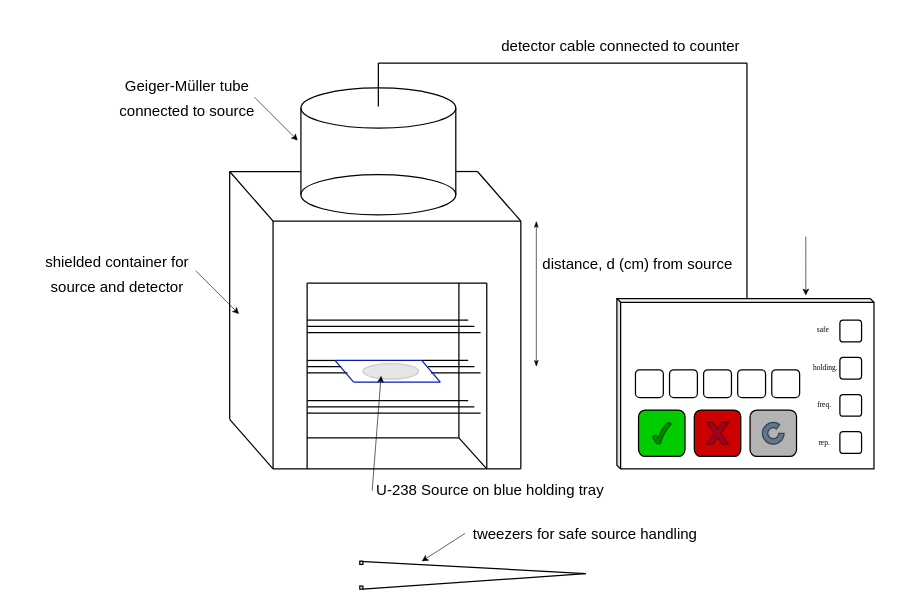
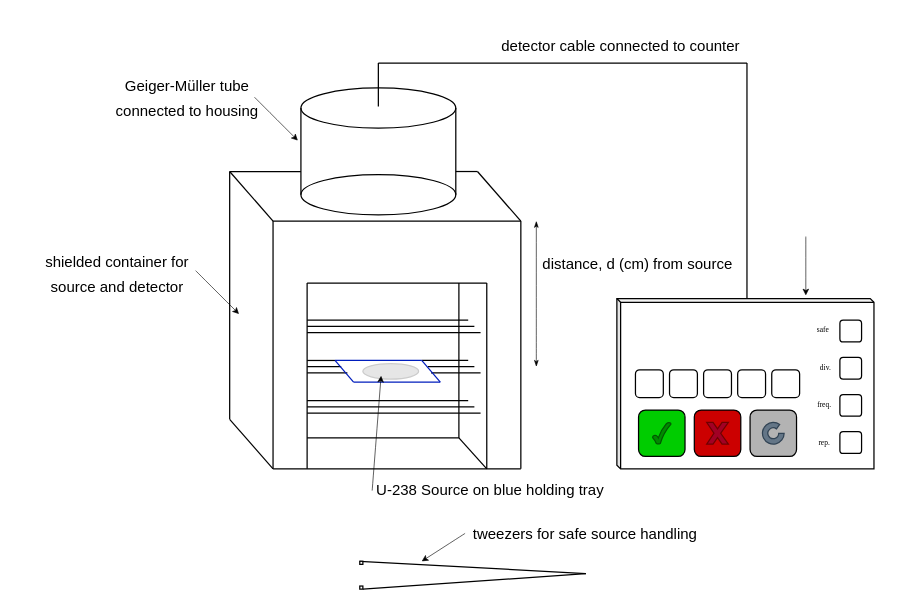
(188, 97) -> (188, 97)
(826, 363) -> (826, 363)
